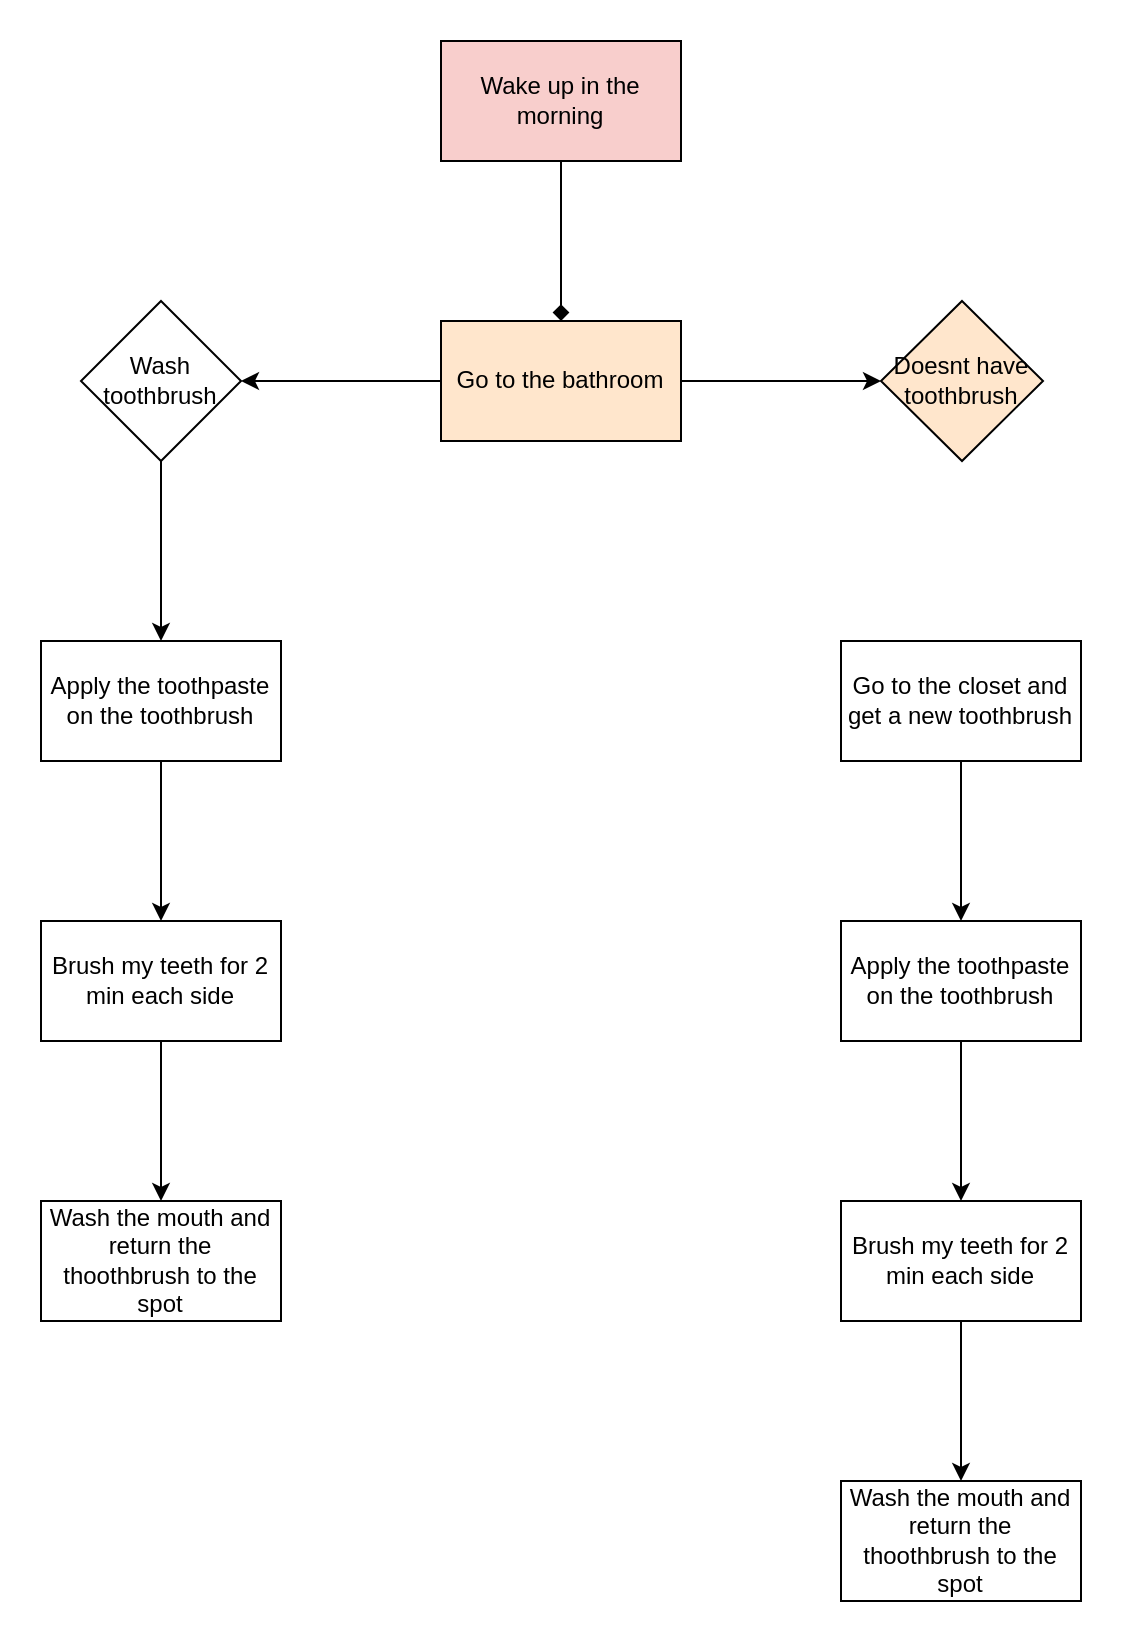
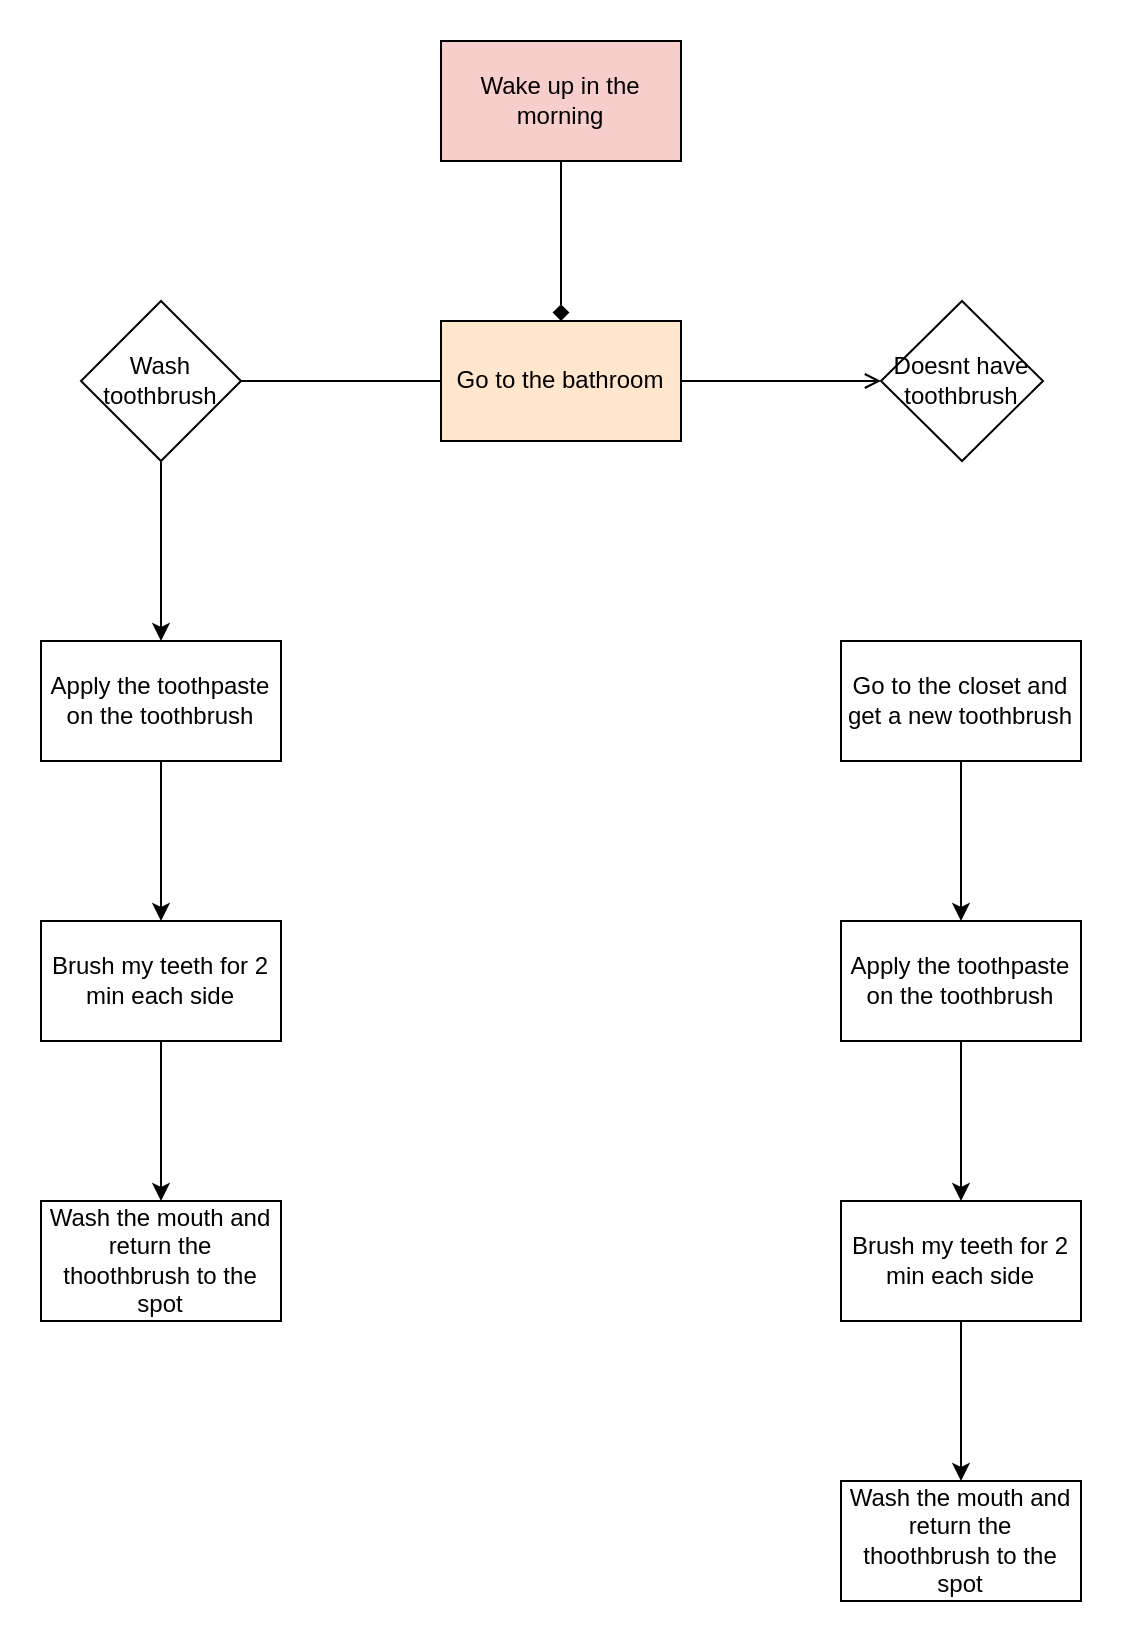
(256, 381) -> (250, 381)
(866, 381) -> (868, 381)
(962, 381) -> (962, 381)
